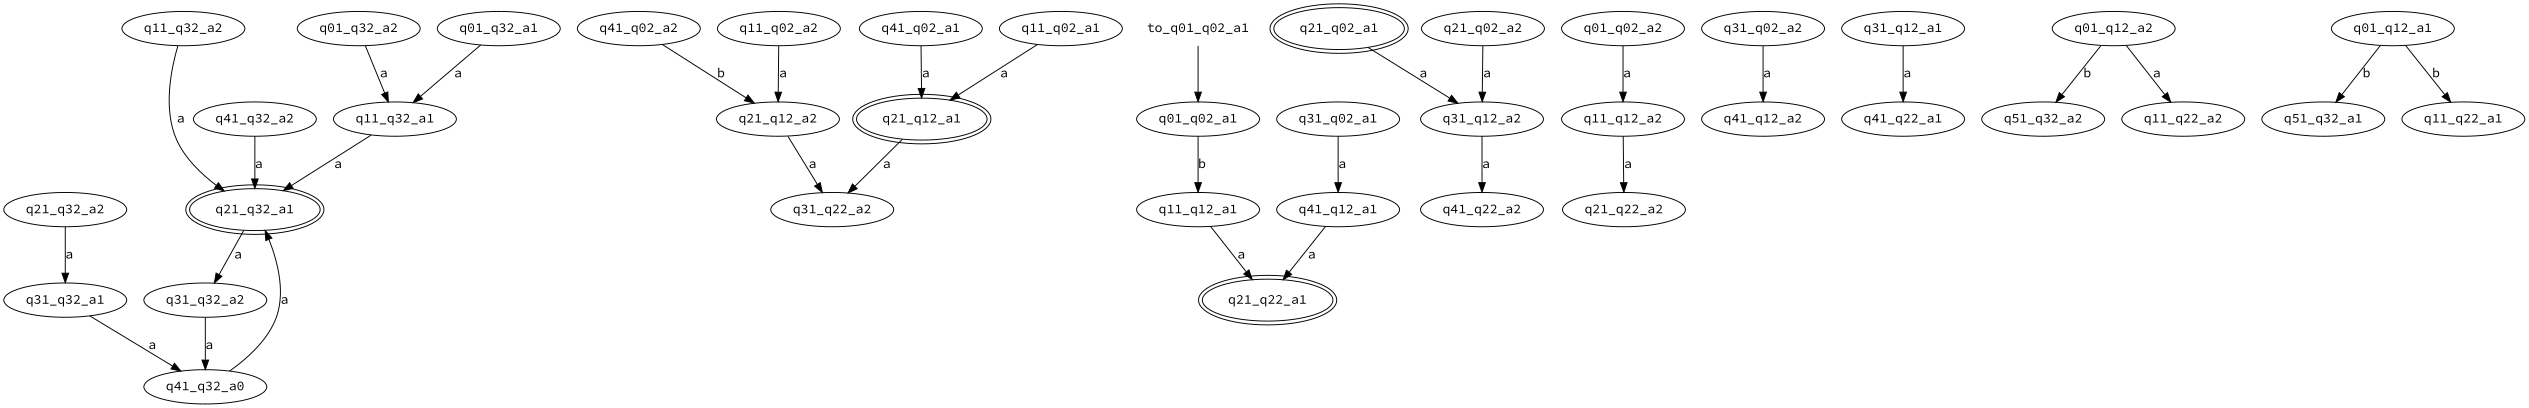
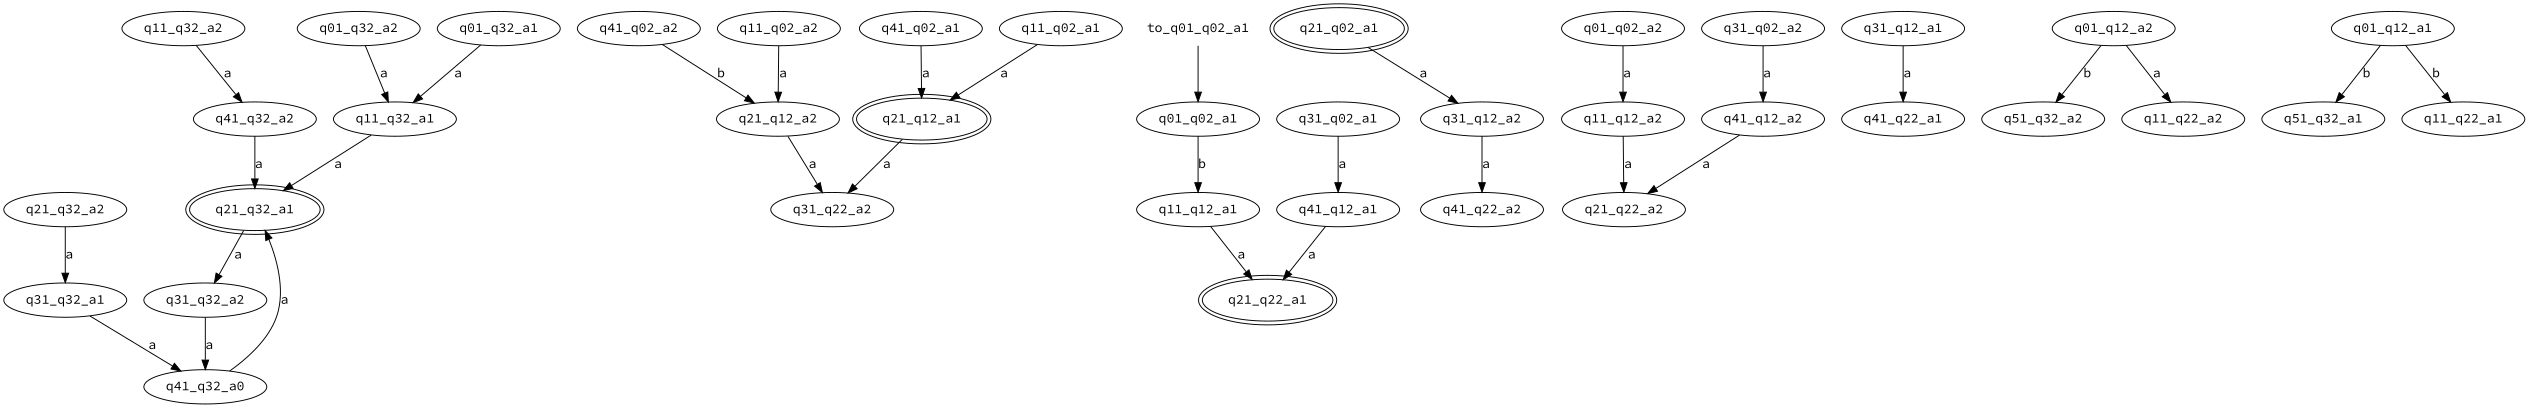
(1483, 29) -> none
(172, 123) -> (216, 70)
none -> (1698, 162)
